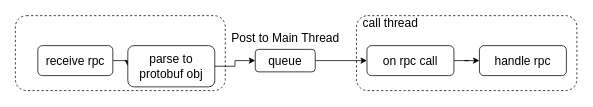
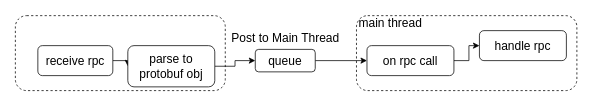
(391, 23) -> (391, 23)
(523, 60) -> (523, 45)
